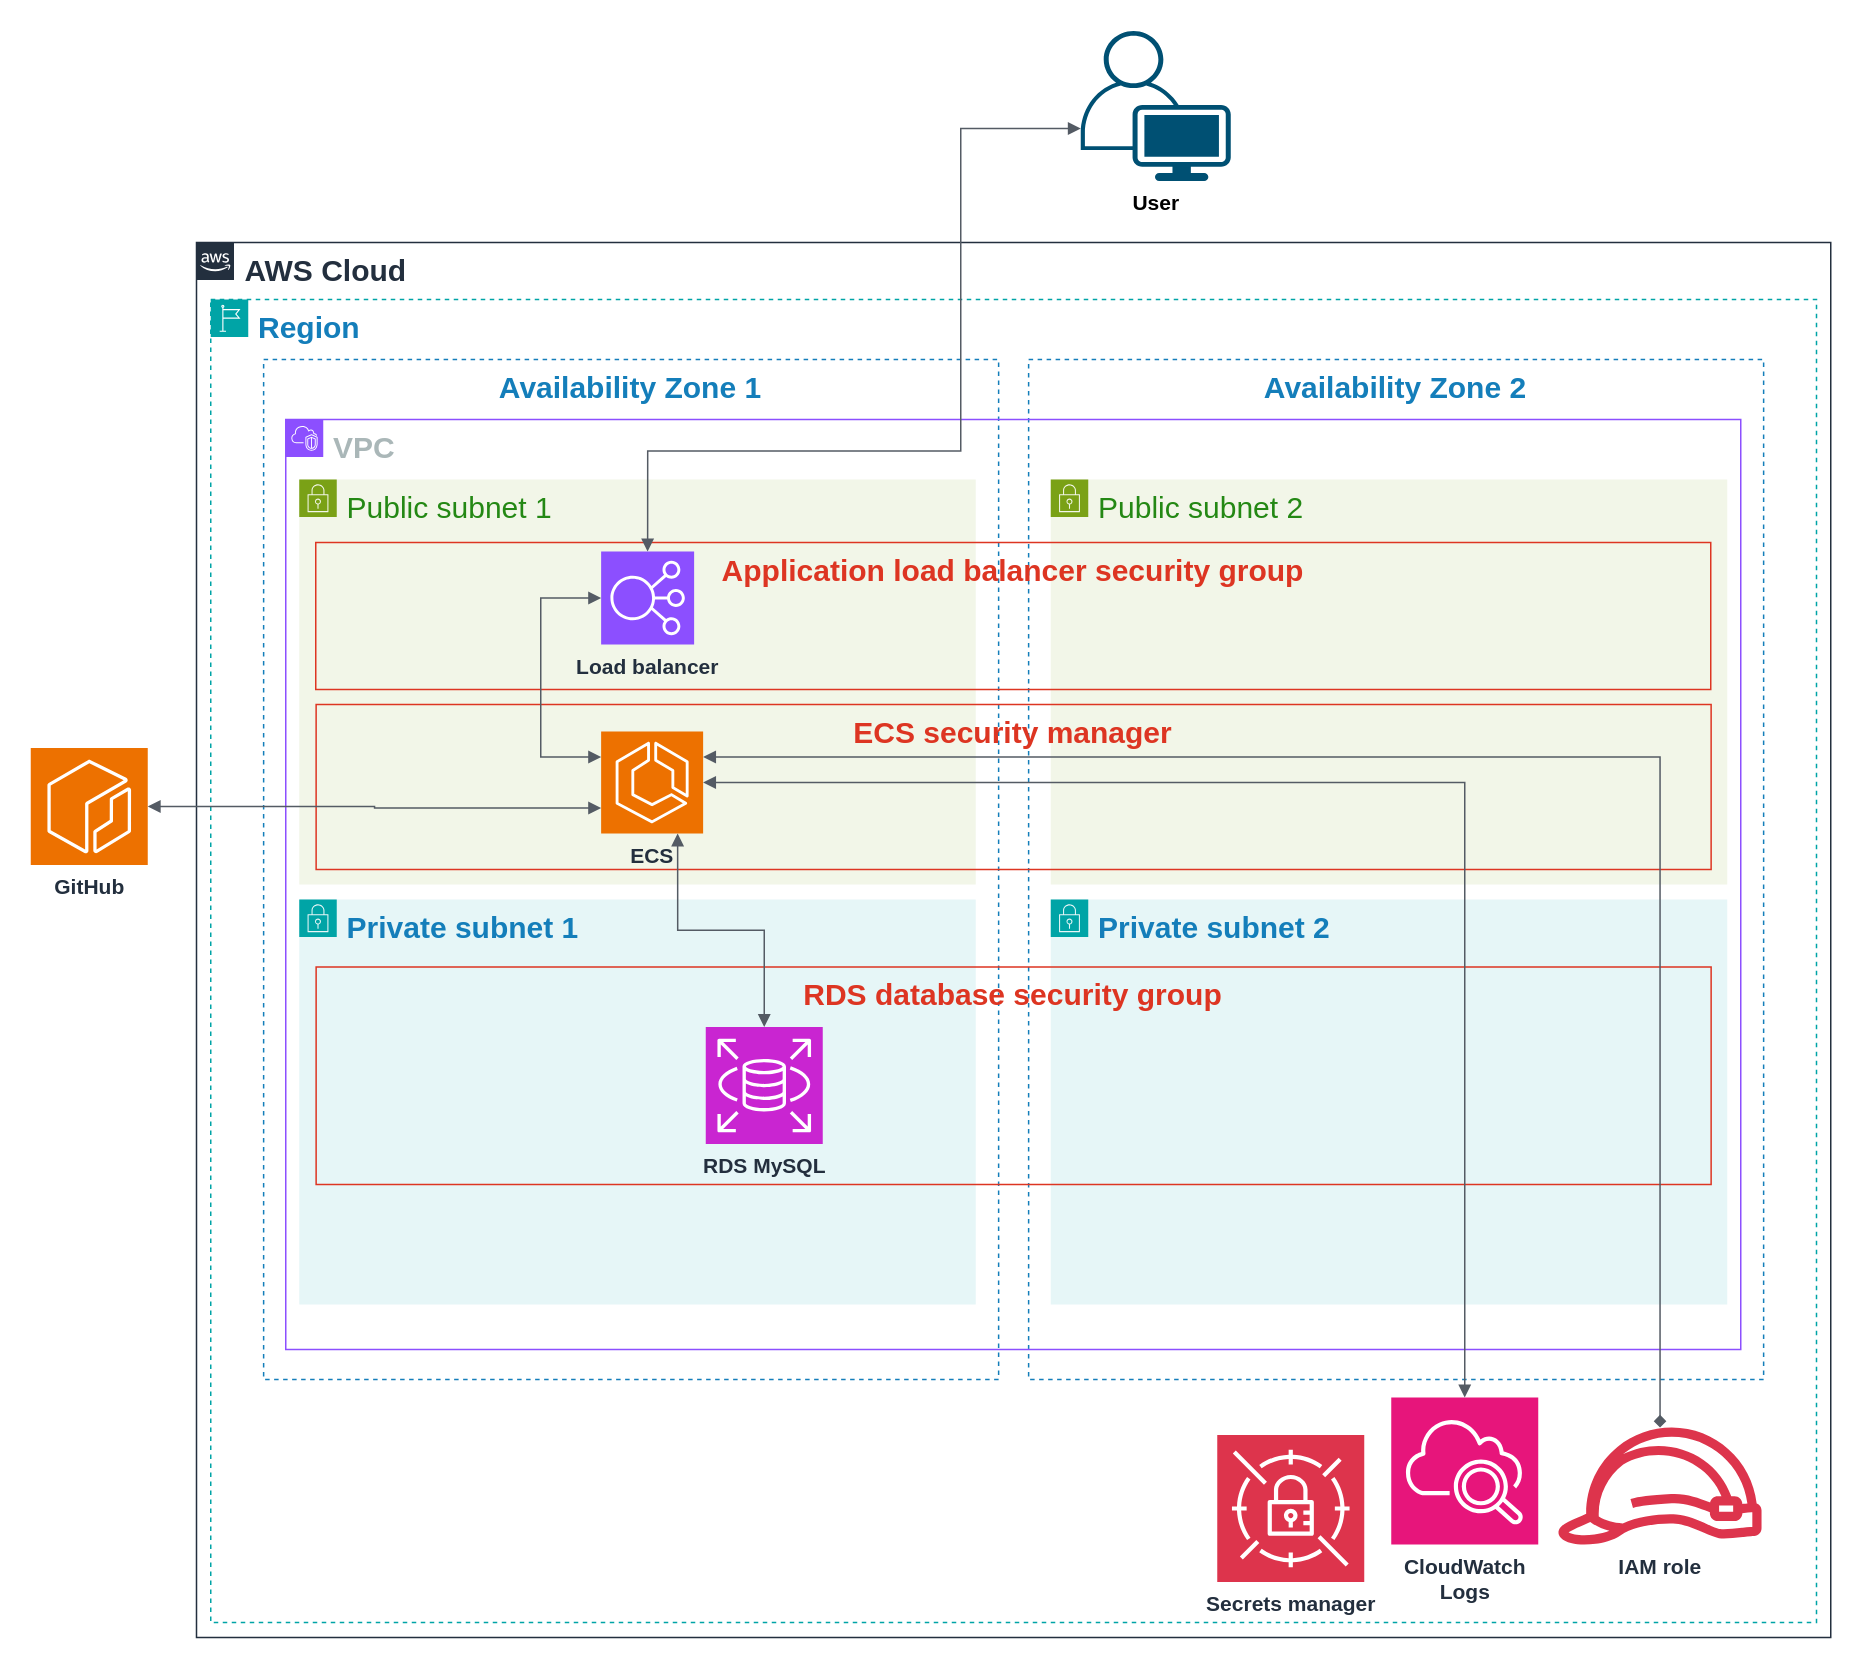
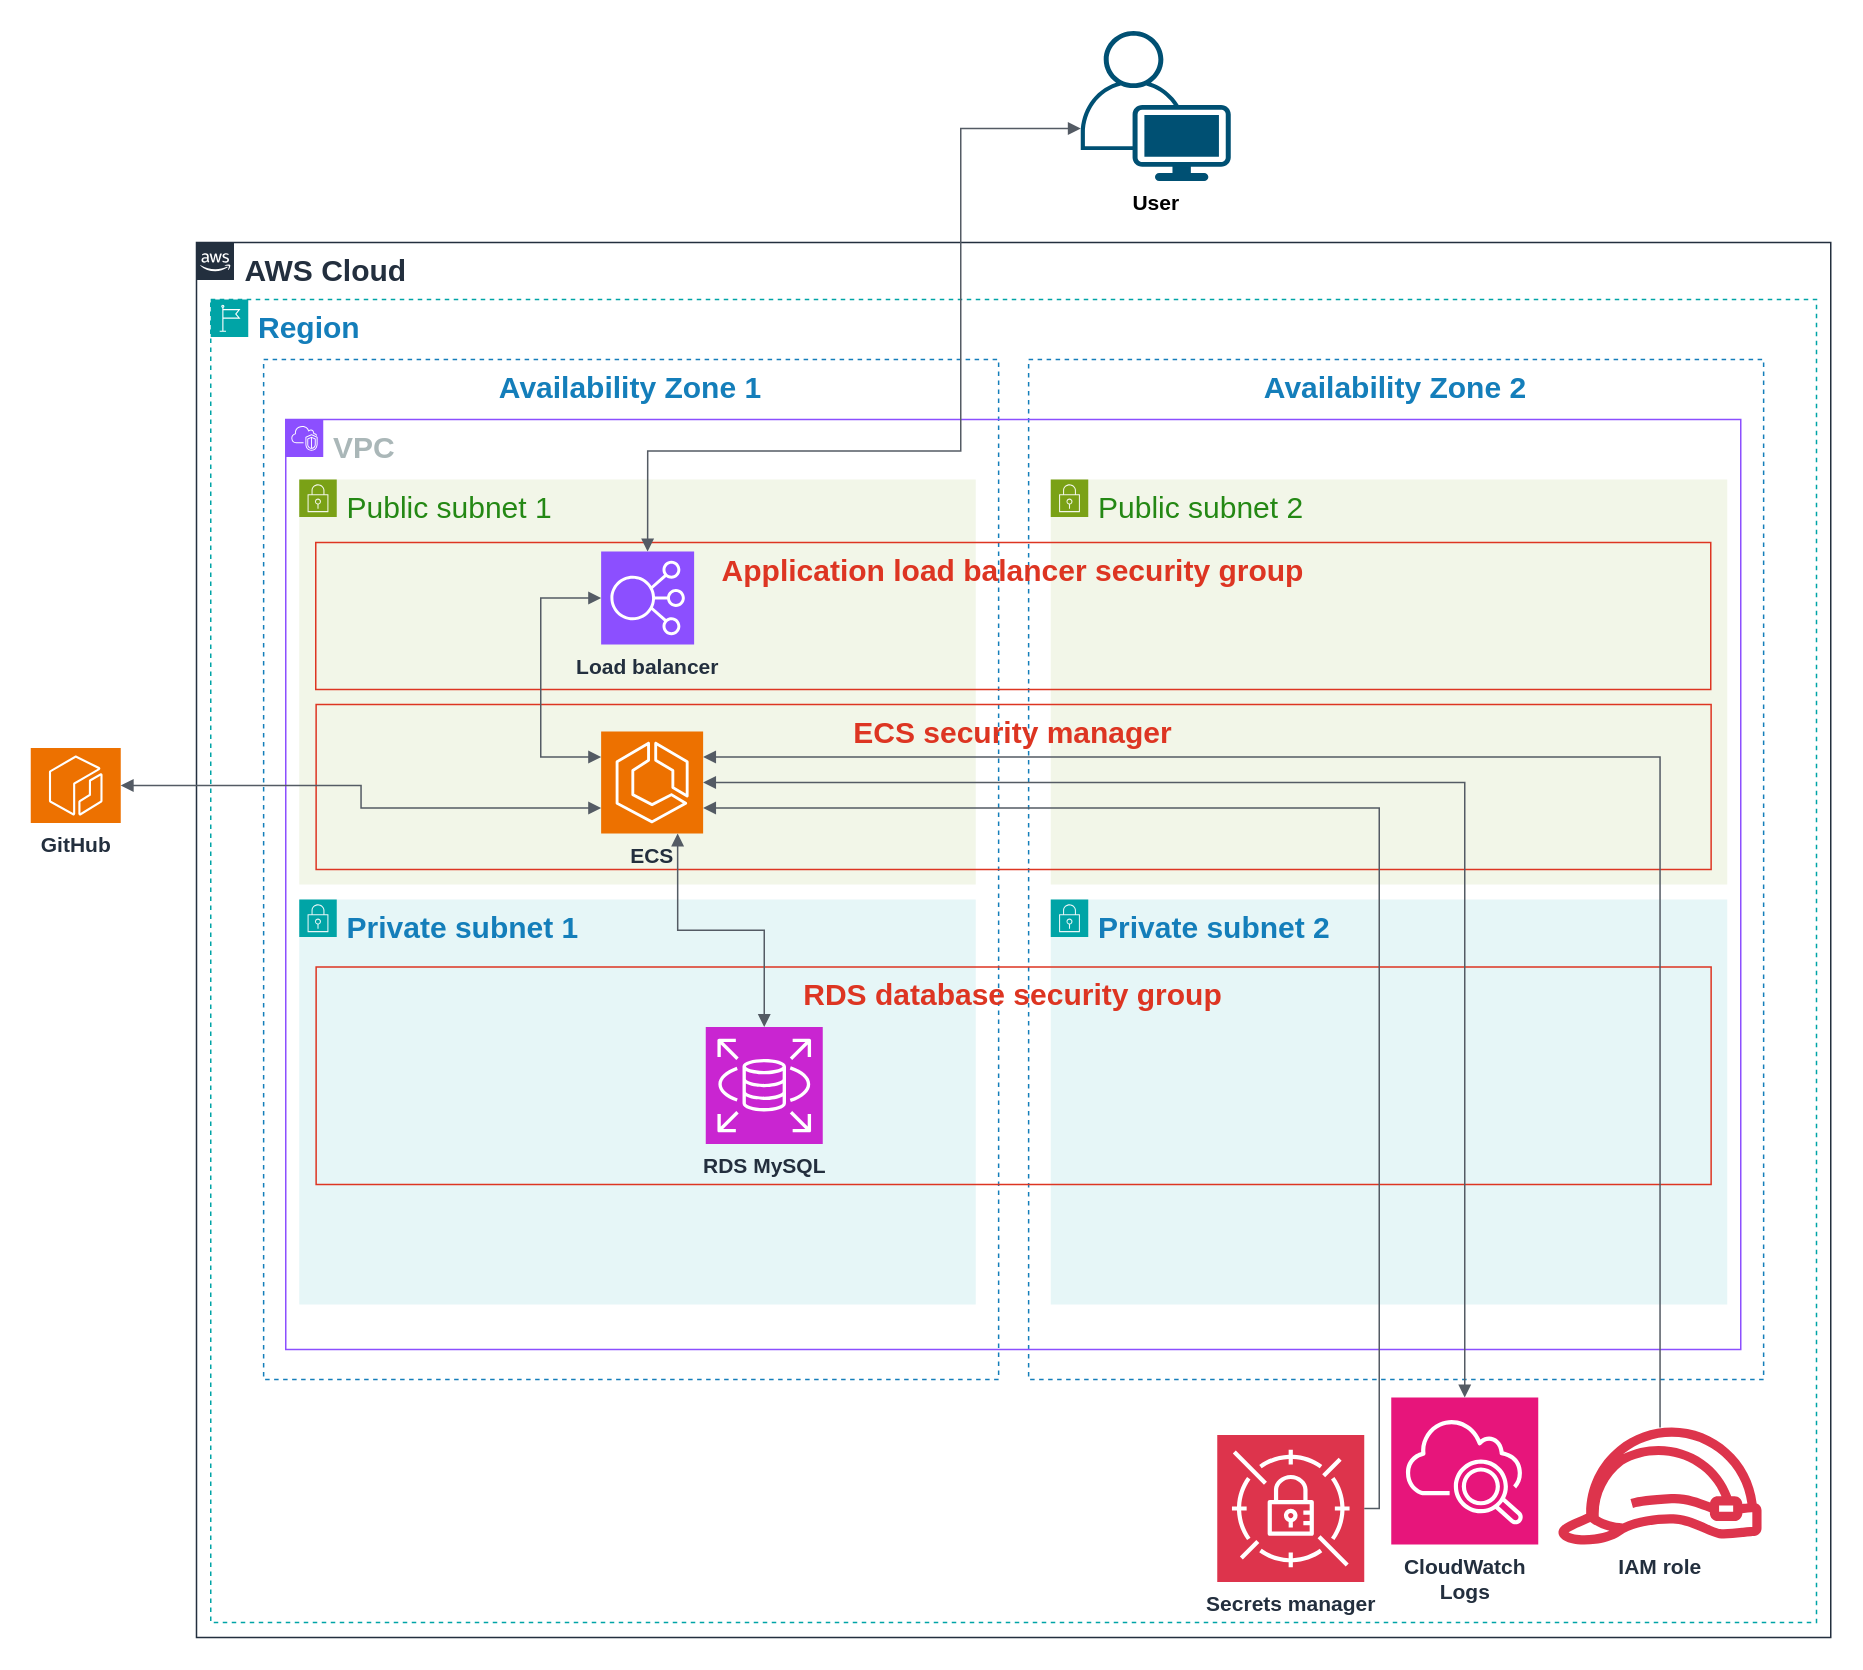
(89, 806) -> (76, 785)
none -> (1379, 834)
(1660, 1415) -> (1660, 1420)
